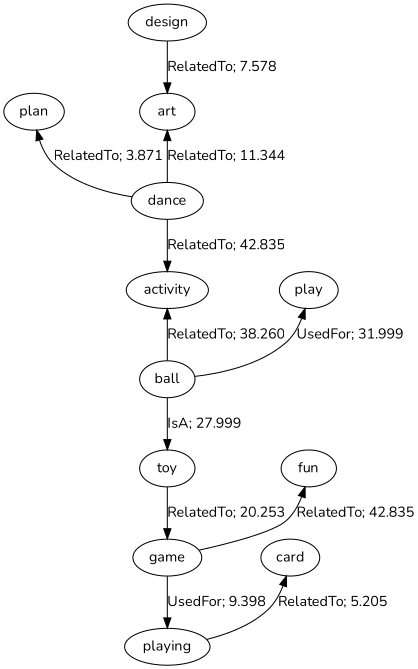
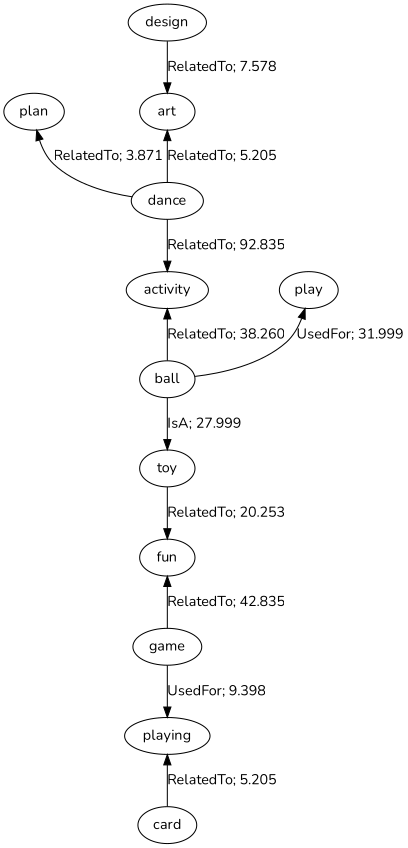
(226, 156) -> (222, 156)
(226, 245) -> (226, 245)
(167, 508) -> (167, 508)
(252, 622) -> (167, 786)
